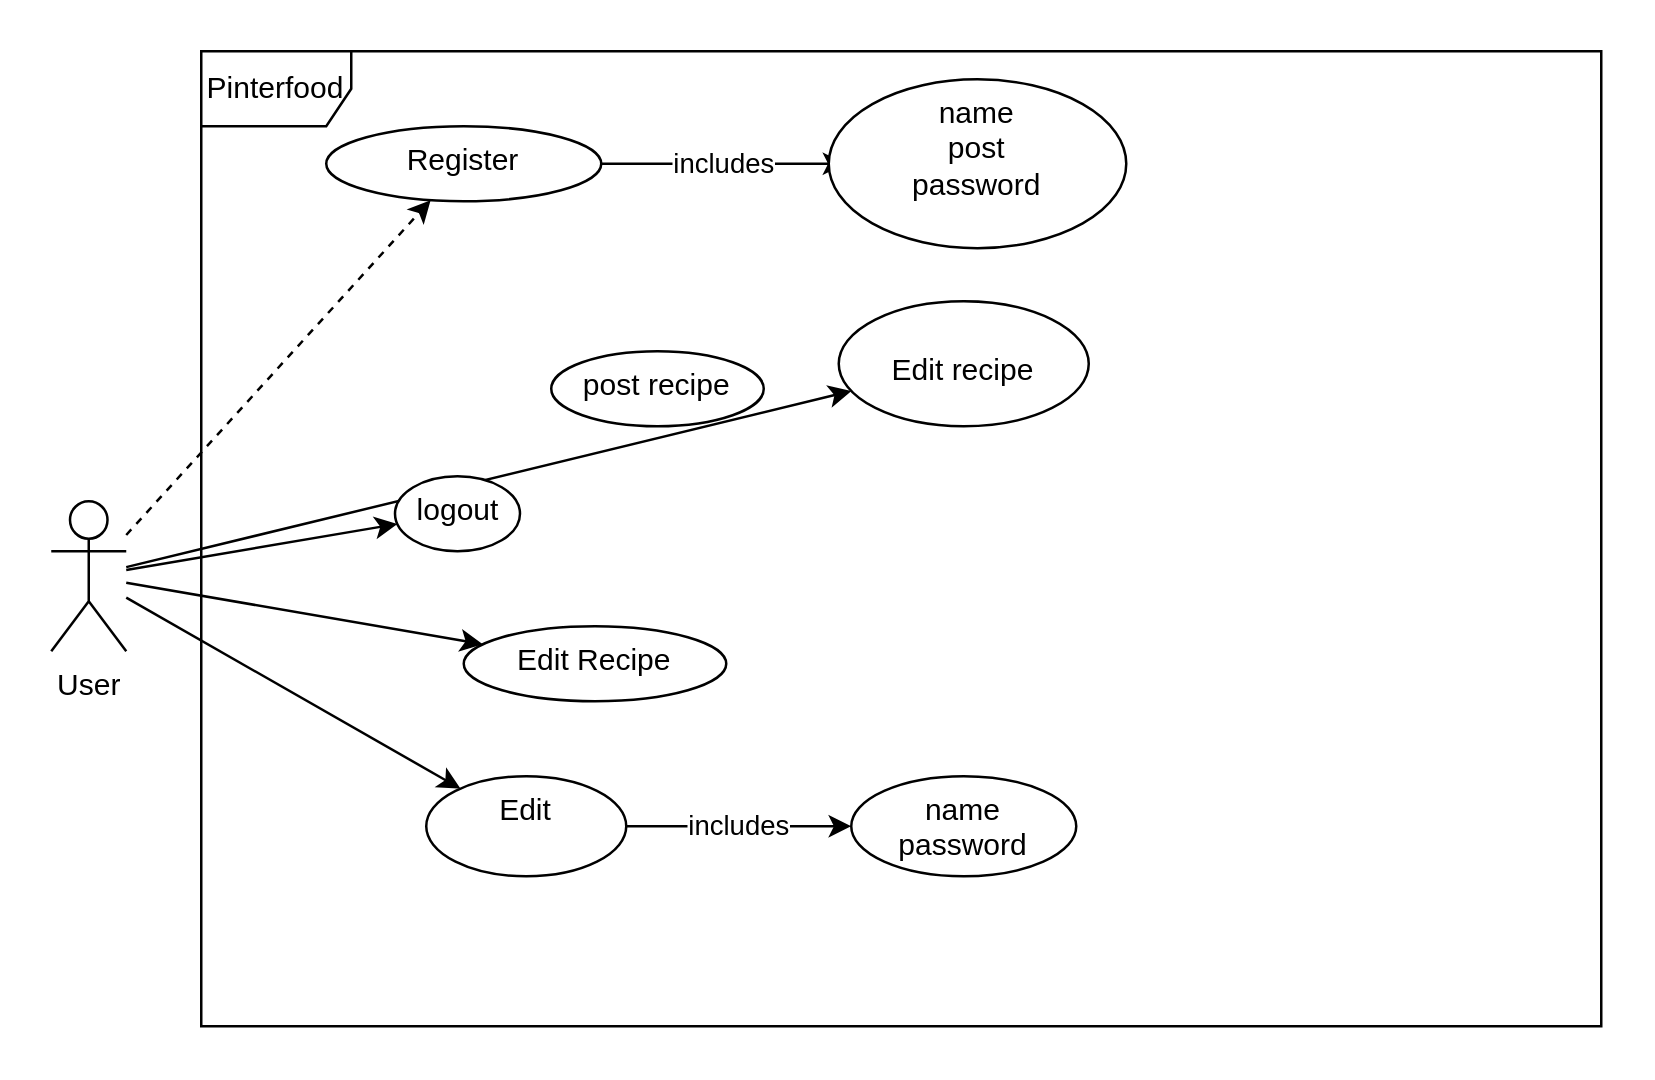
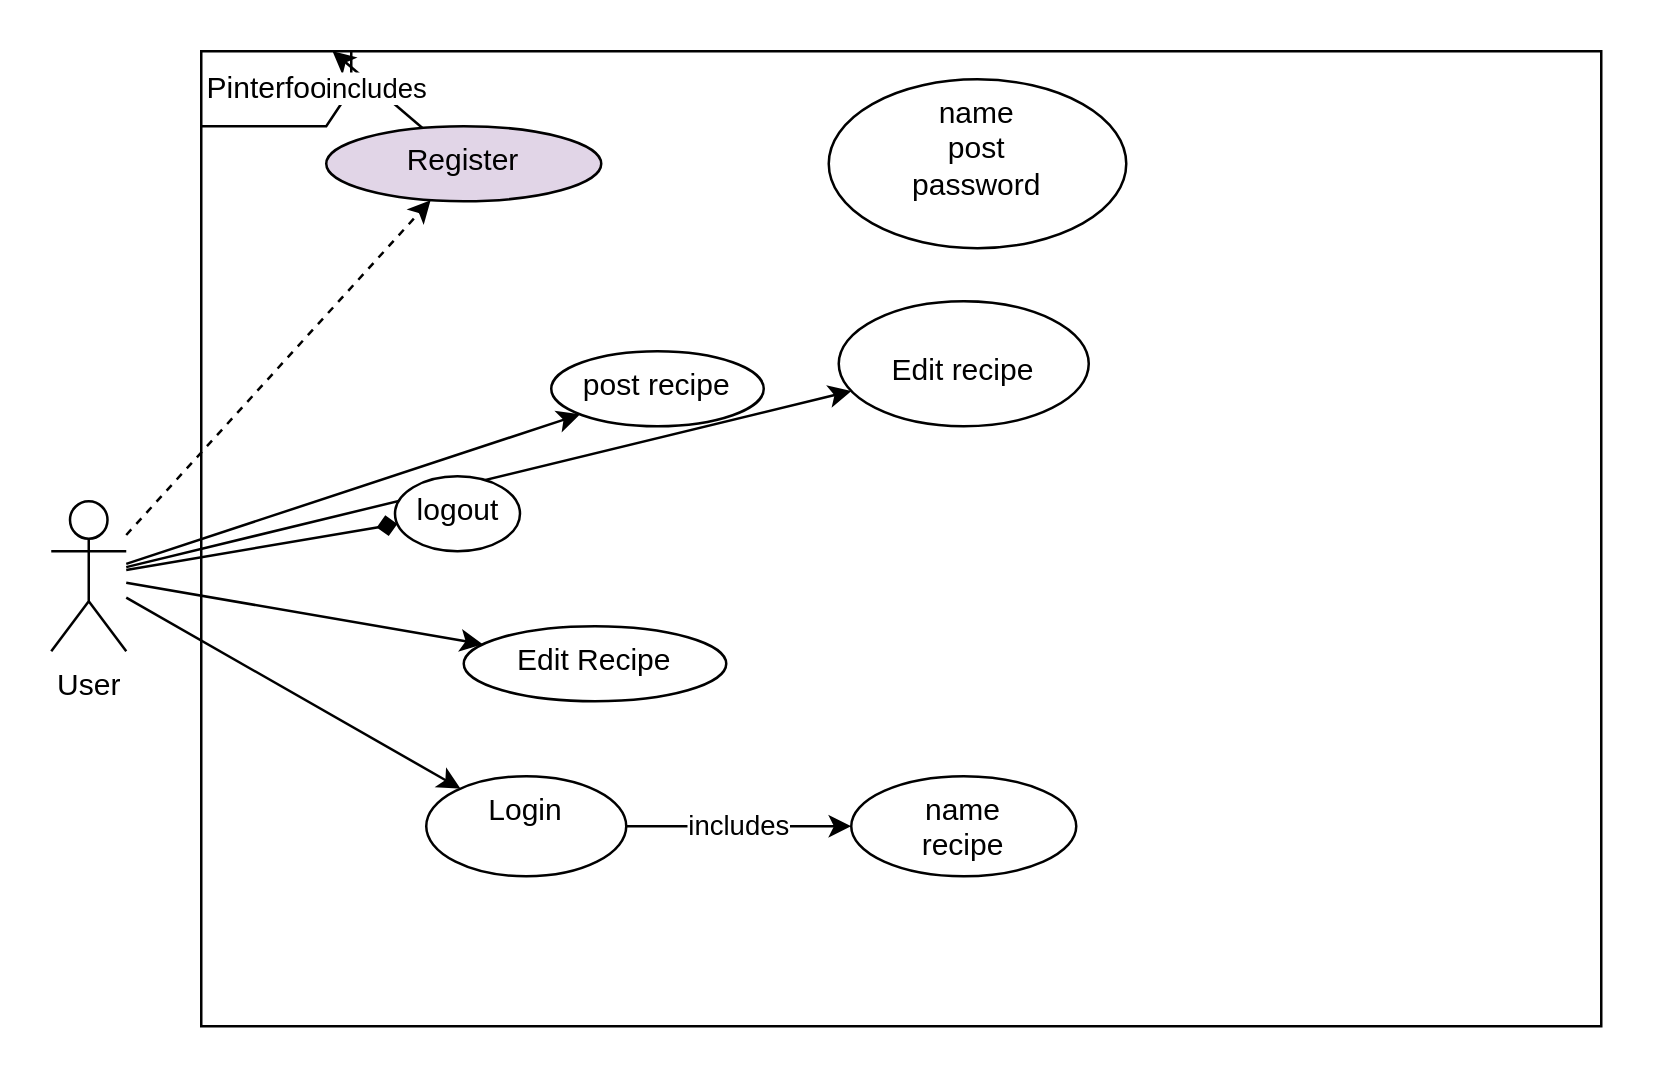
(464, 164) -> (464, 164)
(768, 164) -> (384, 95)
none -> (385, 479)
(378, 527) -> (377, 527)
(526, 812) -> (526, 812)
(964, 830) -> (964, 830)
